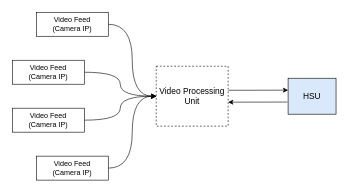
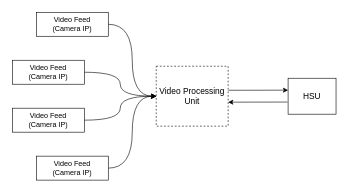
(312, 96) -> (312, 96)
